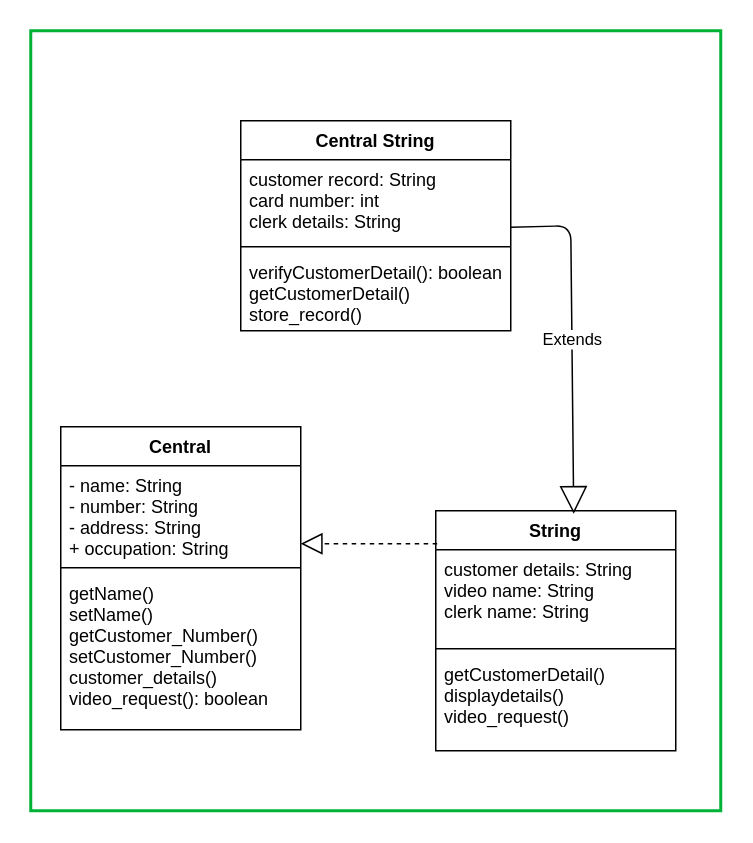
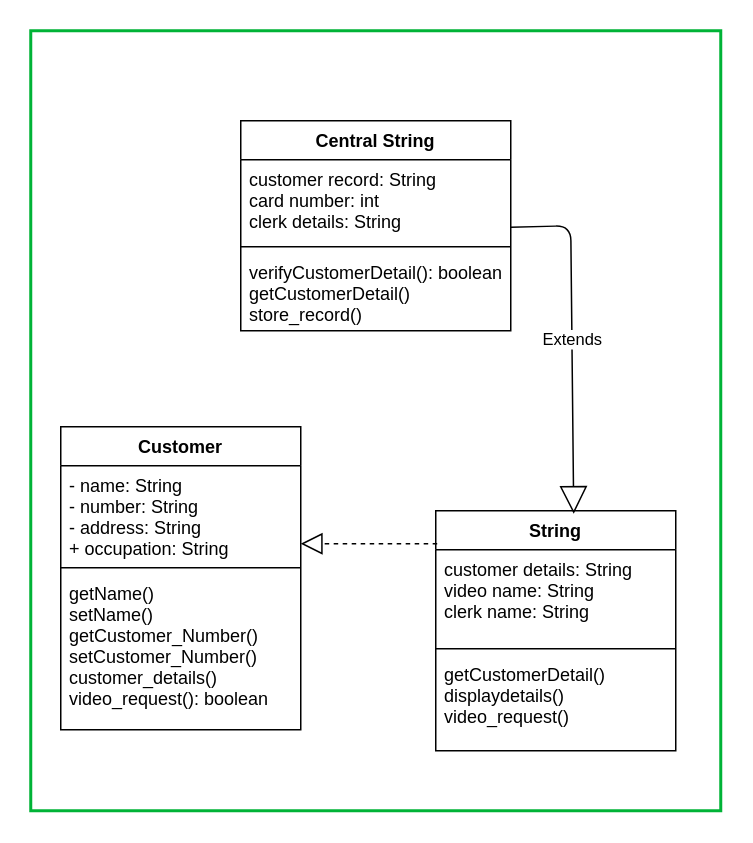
(180, 447) -> (180, 447)
